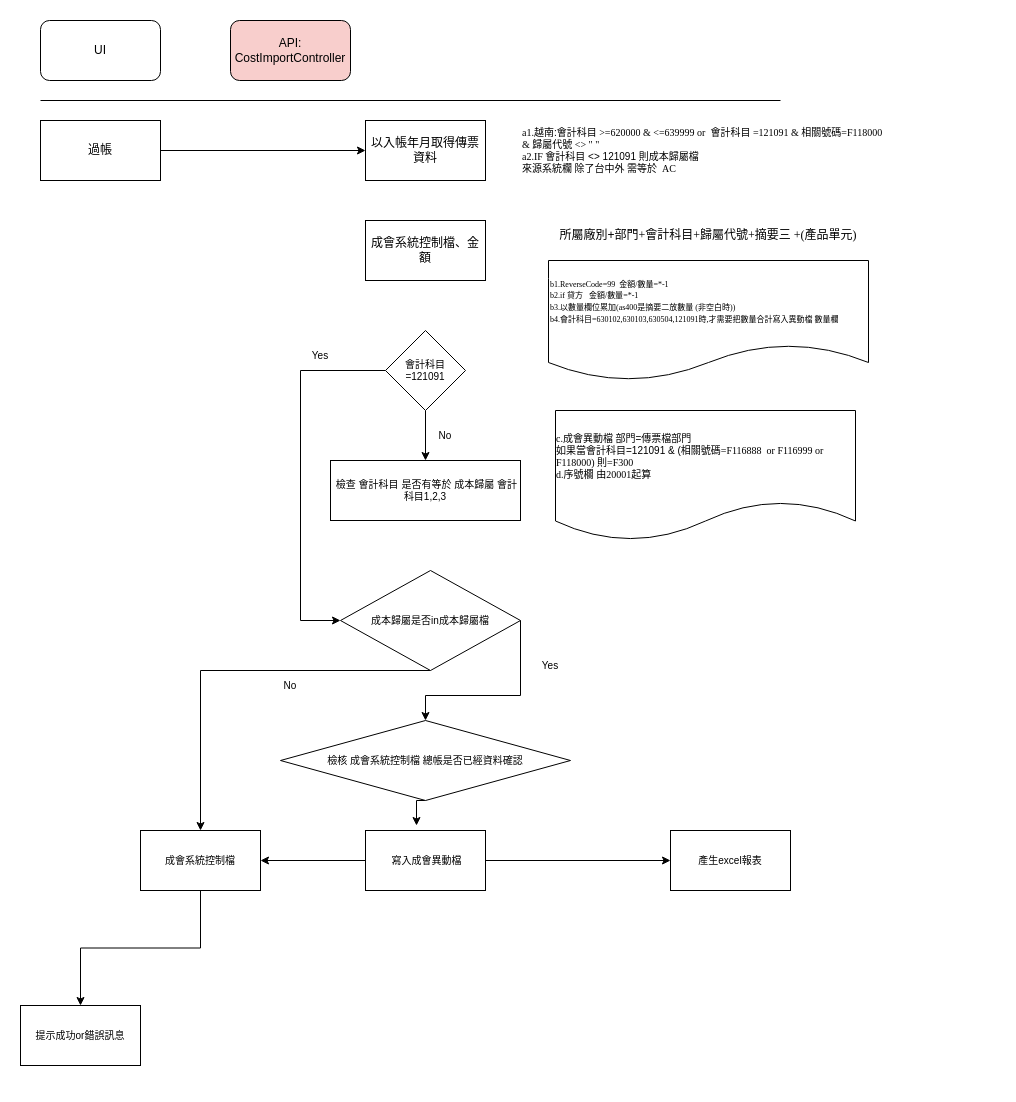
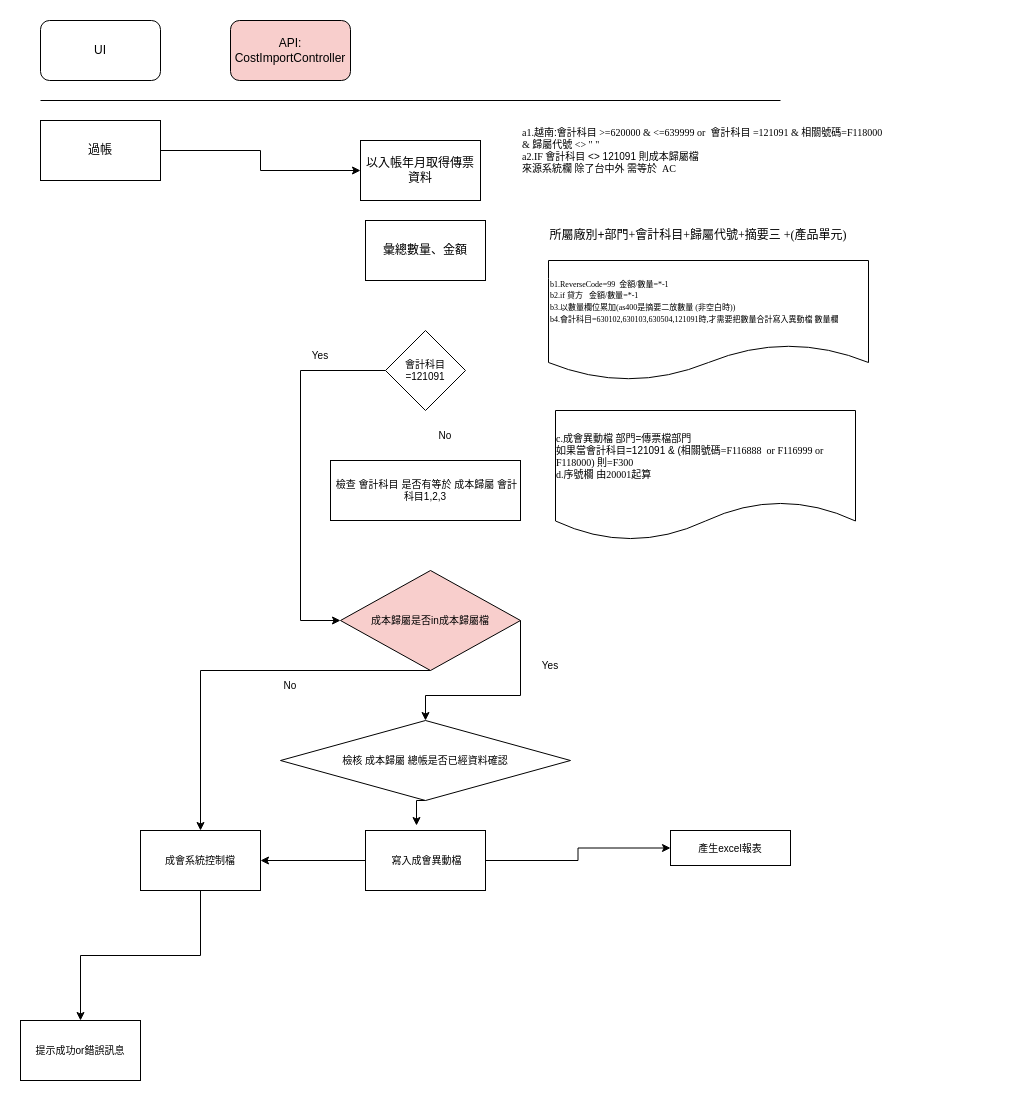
(426, 151) -> (421, 171)
(709, 236) -> (699, 236)
(426, 251) -> (426, 251)
(426, 432) -> none
(431, 621) -> (431, 621)
(426, 761) -> (426, 761)
(731, 861) -> (731, 848)
(81, 1036) -> (81, 1051)
